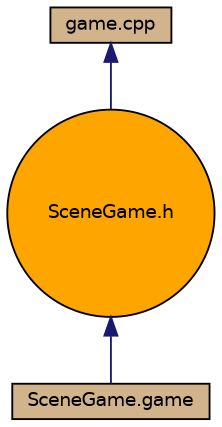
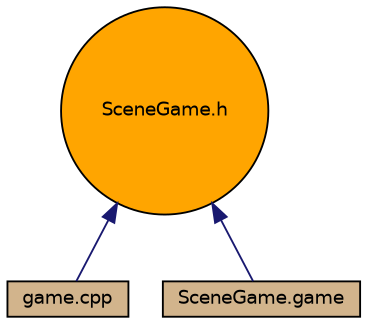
(111, 86) -> (92, 251)
